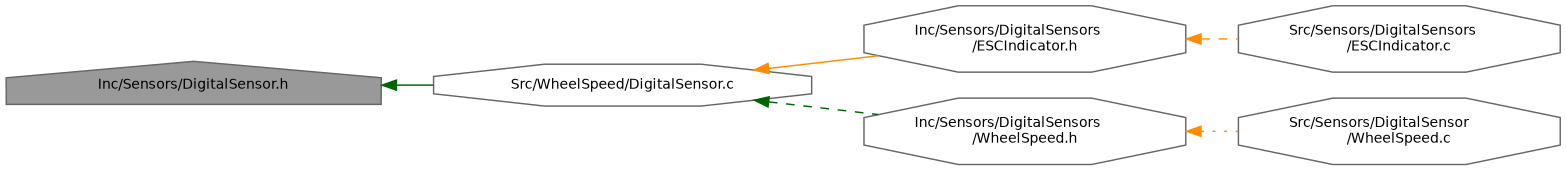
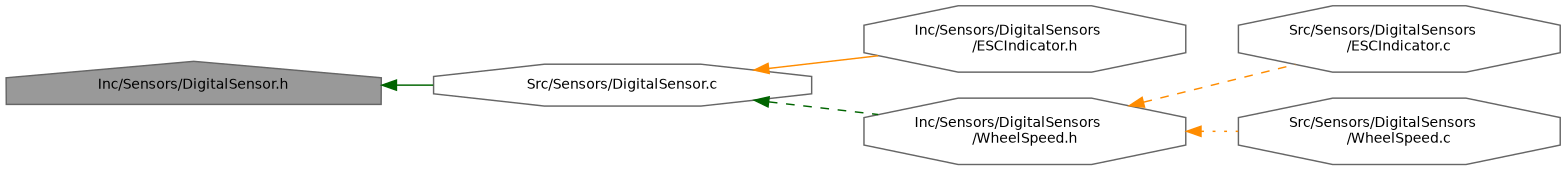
(1219, 39) -> (1219, 83)
(623, 85) -> (623, 85)
(1399, 131) -> (1399, 131)
